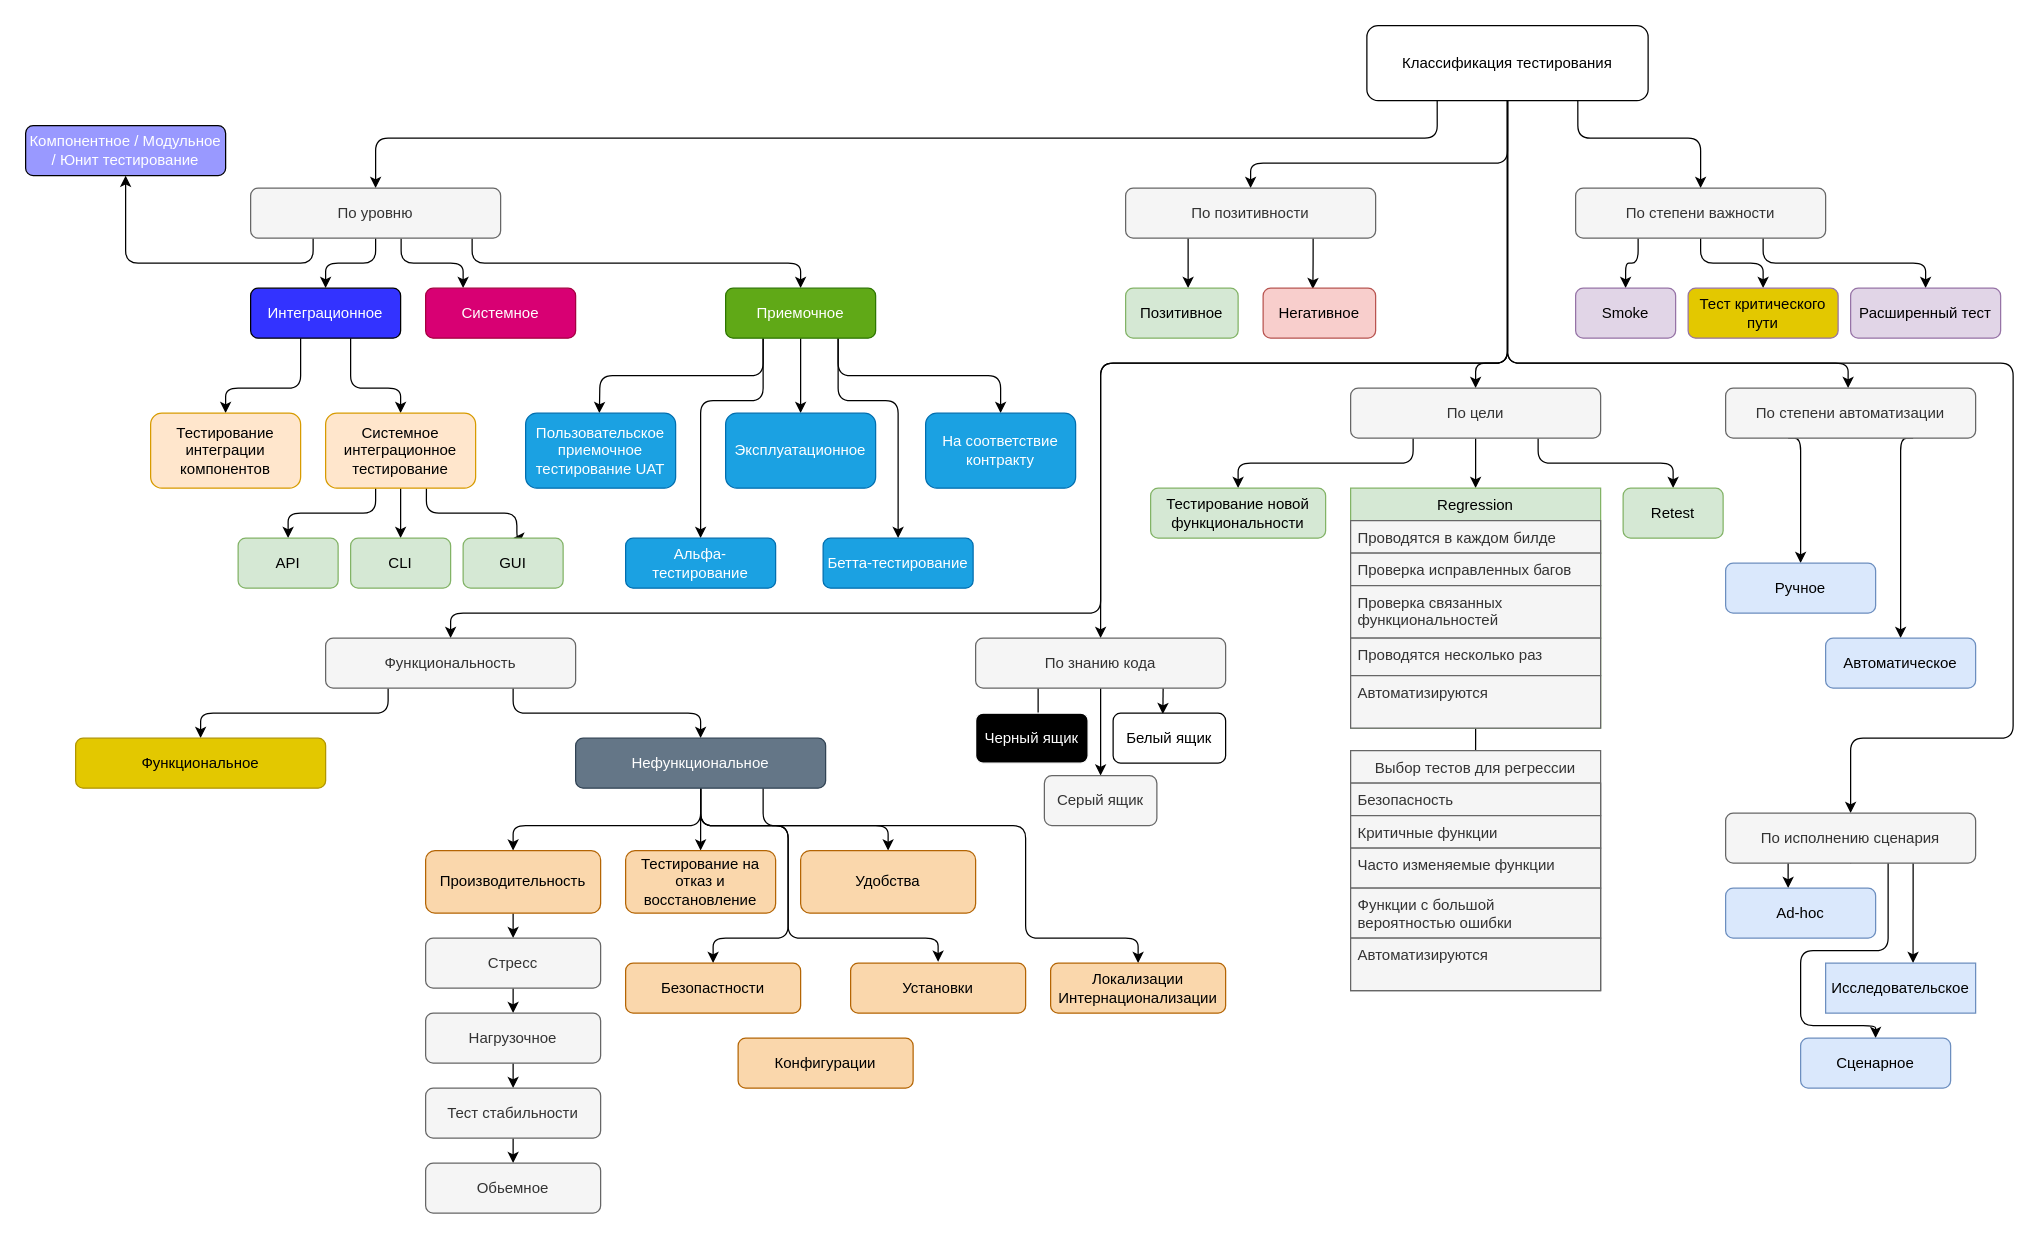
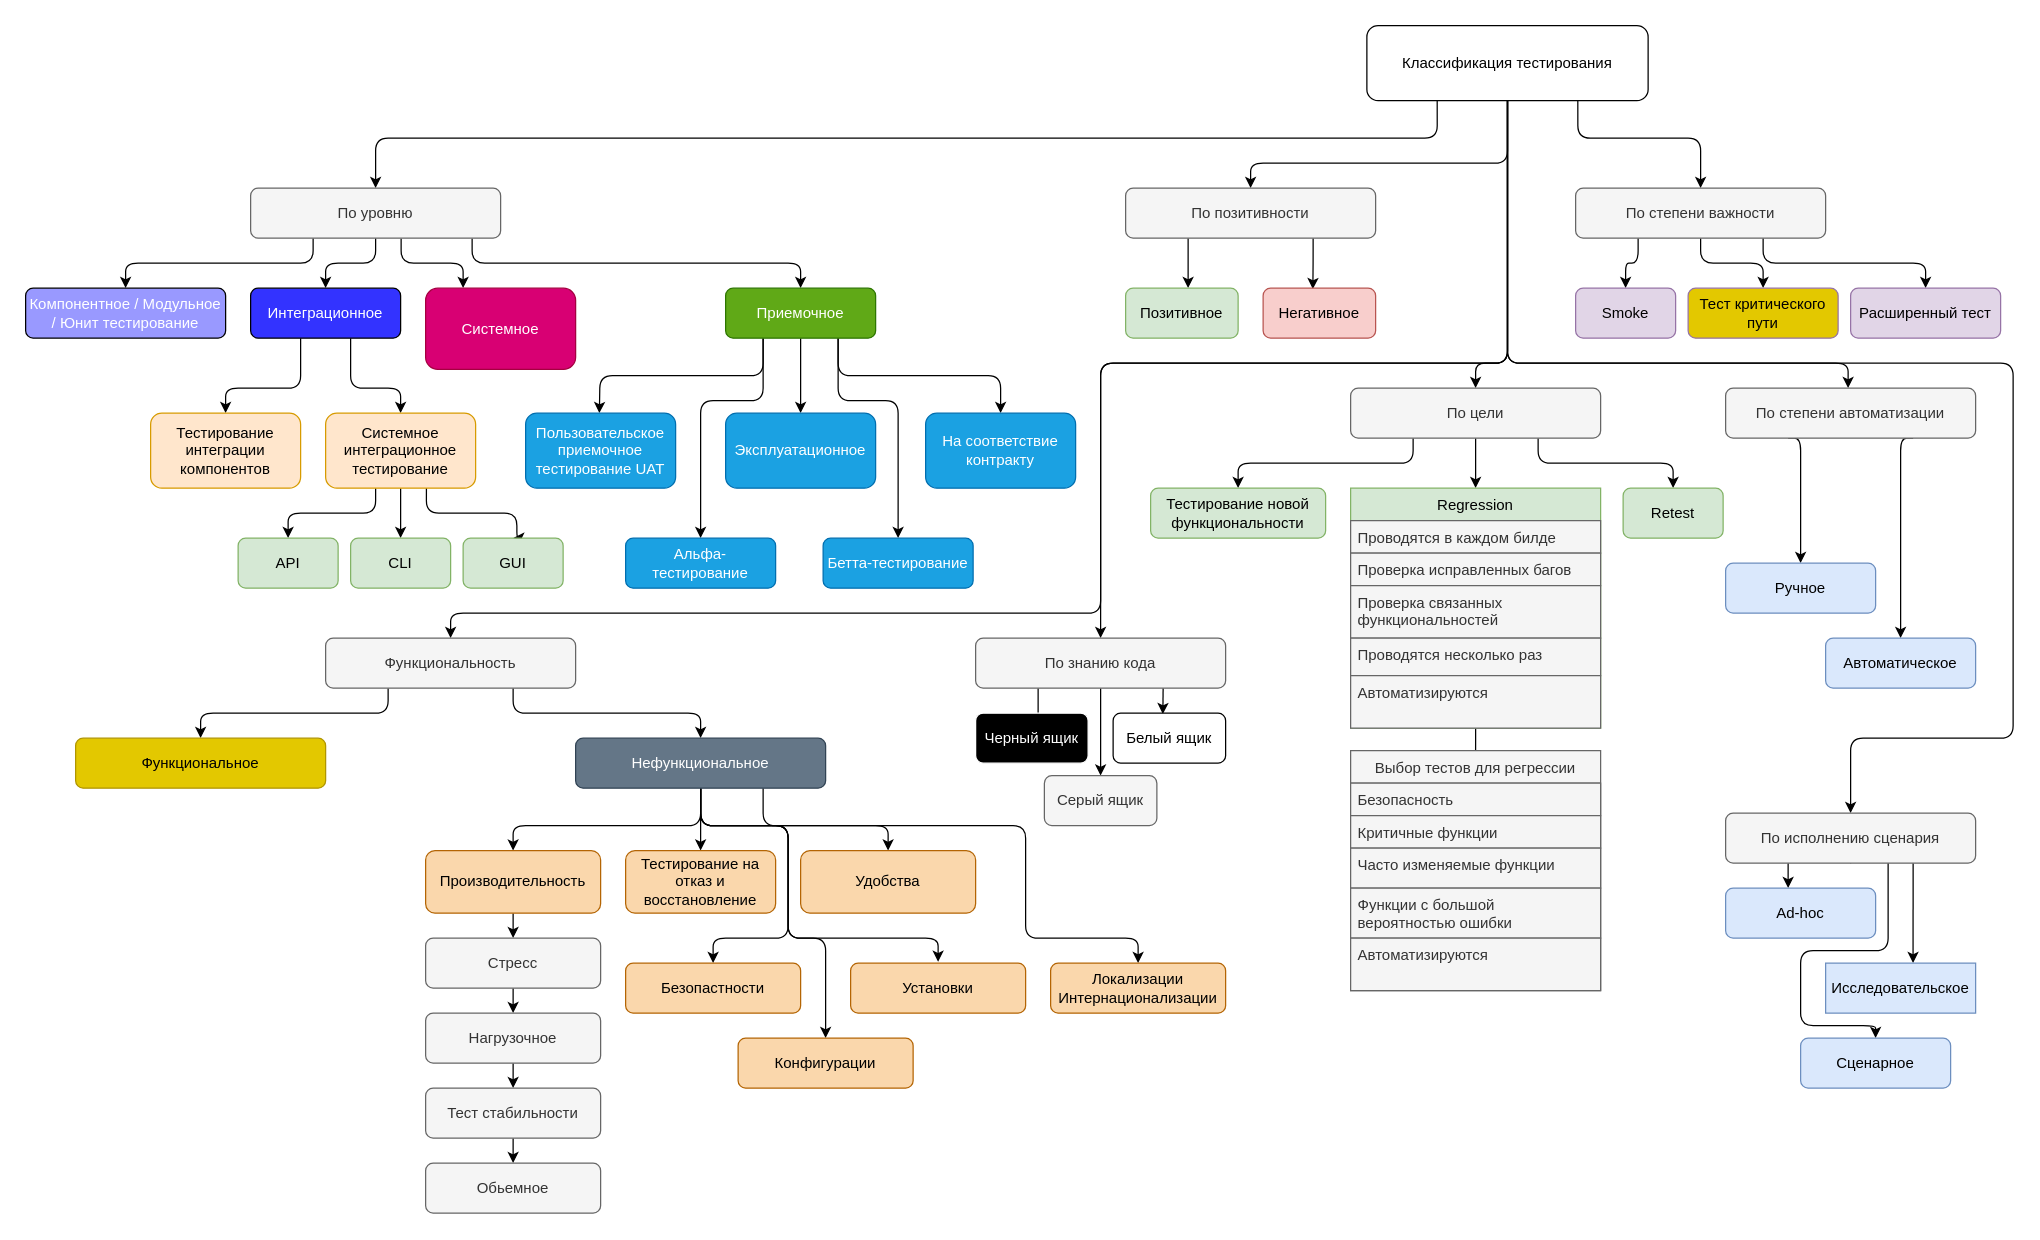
(126, 151) -> (126, 313)
(501, 313) -> (501, 329)
none -> (826, 987)
